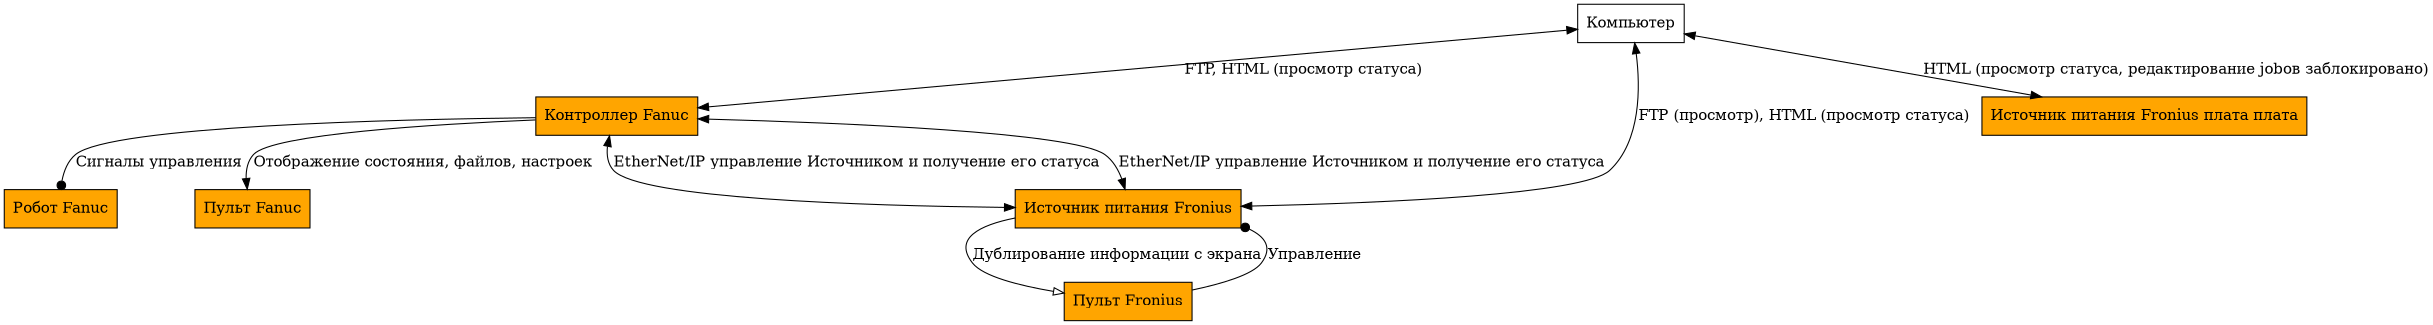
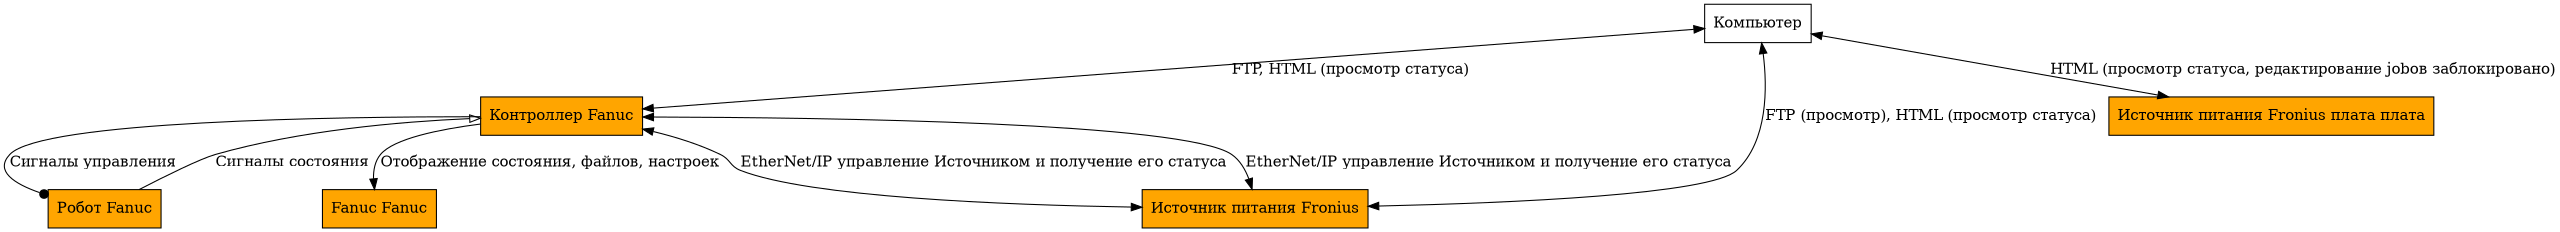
none -> (300, 136)
(252, 209) -> (379, 209)
(1128, 301) -> none
